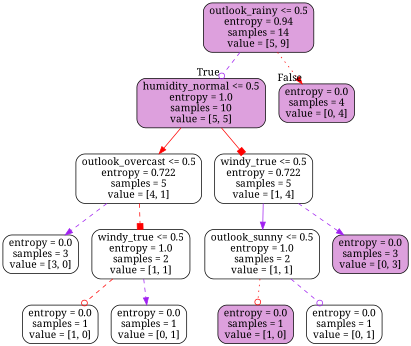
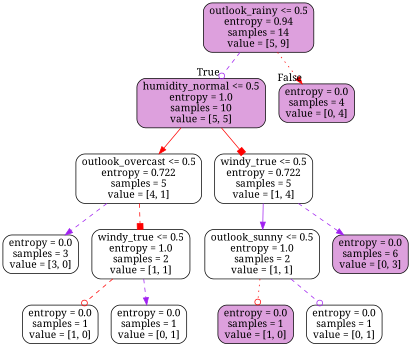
(370, 254) -> (370, 254)
